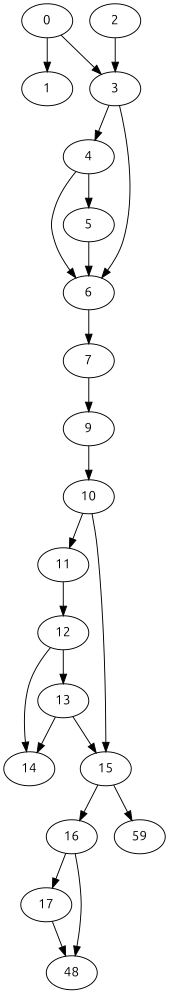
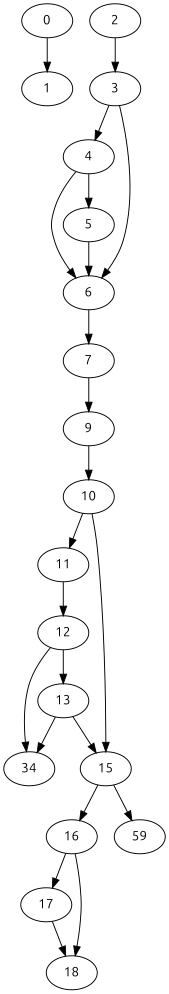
(78, 51) -> none
(29, 769) -> (29, 769)
(72, 973) -> (72, 973)
